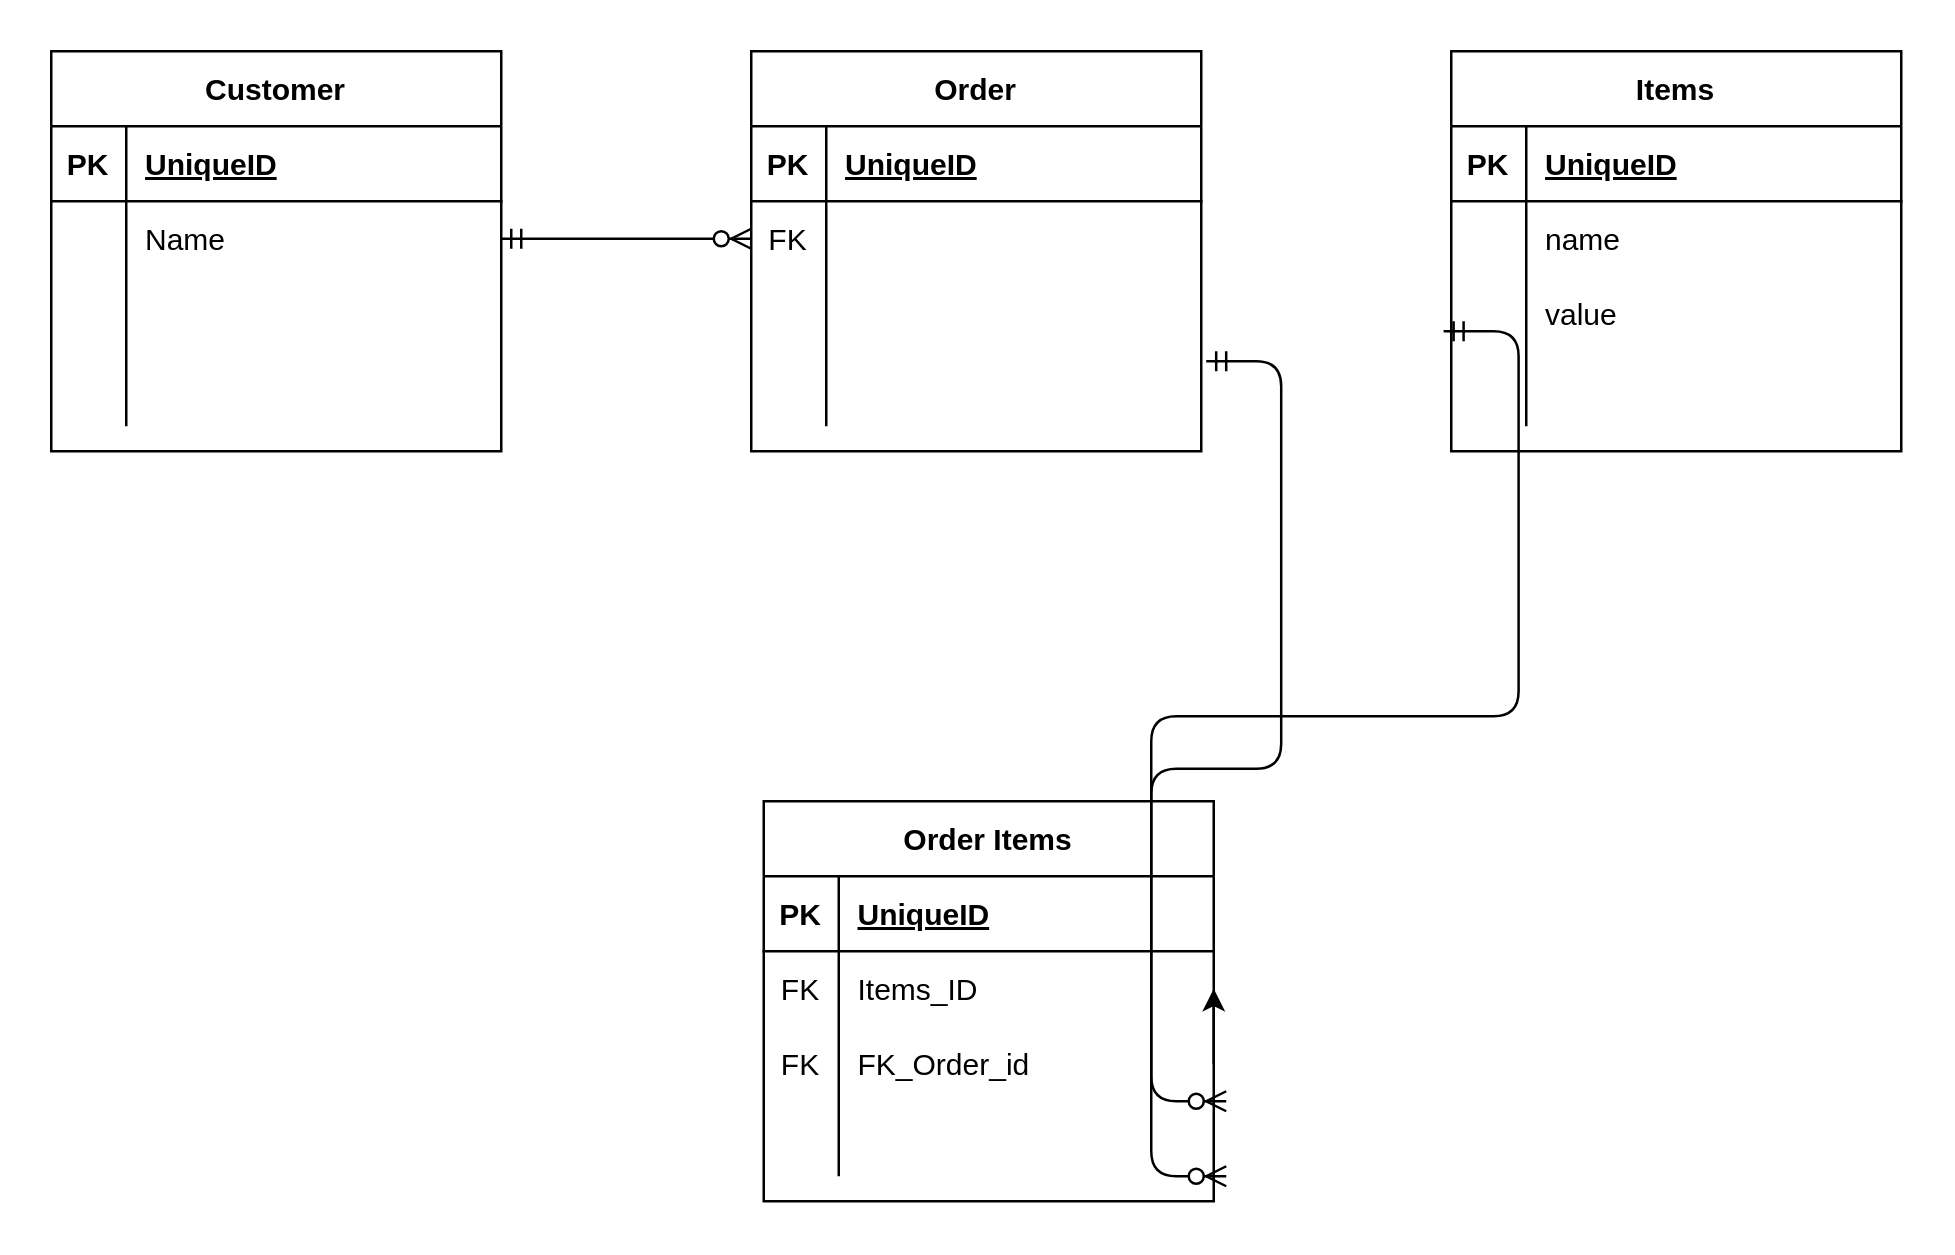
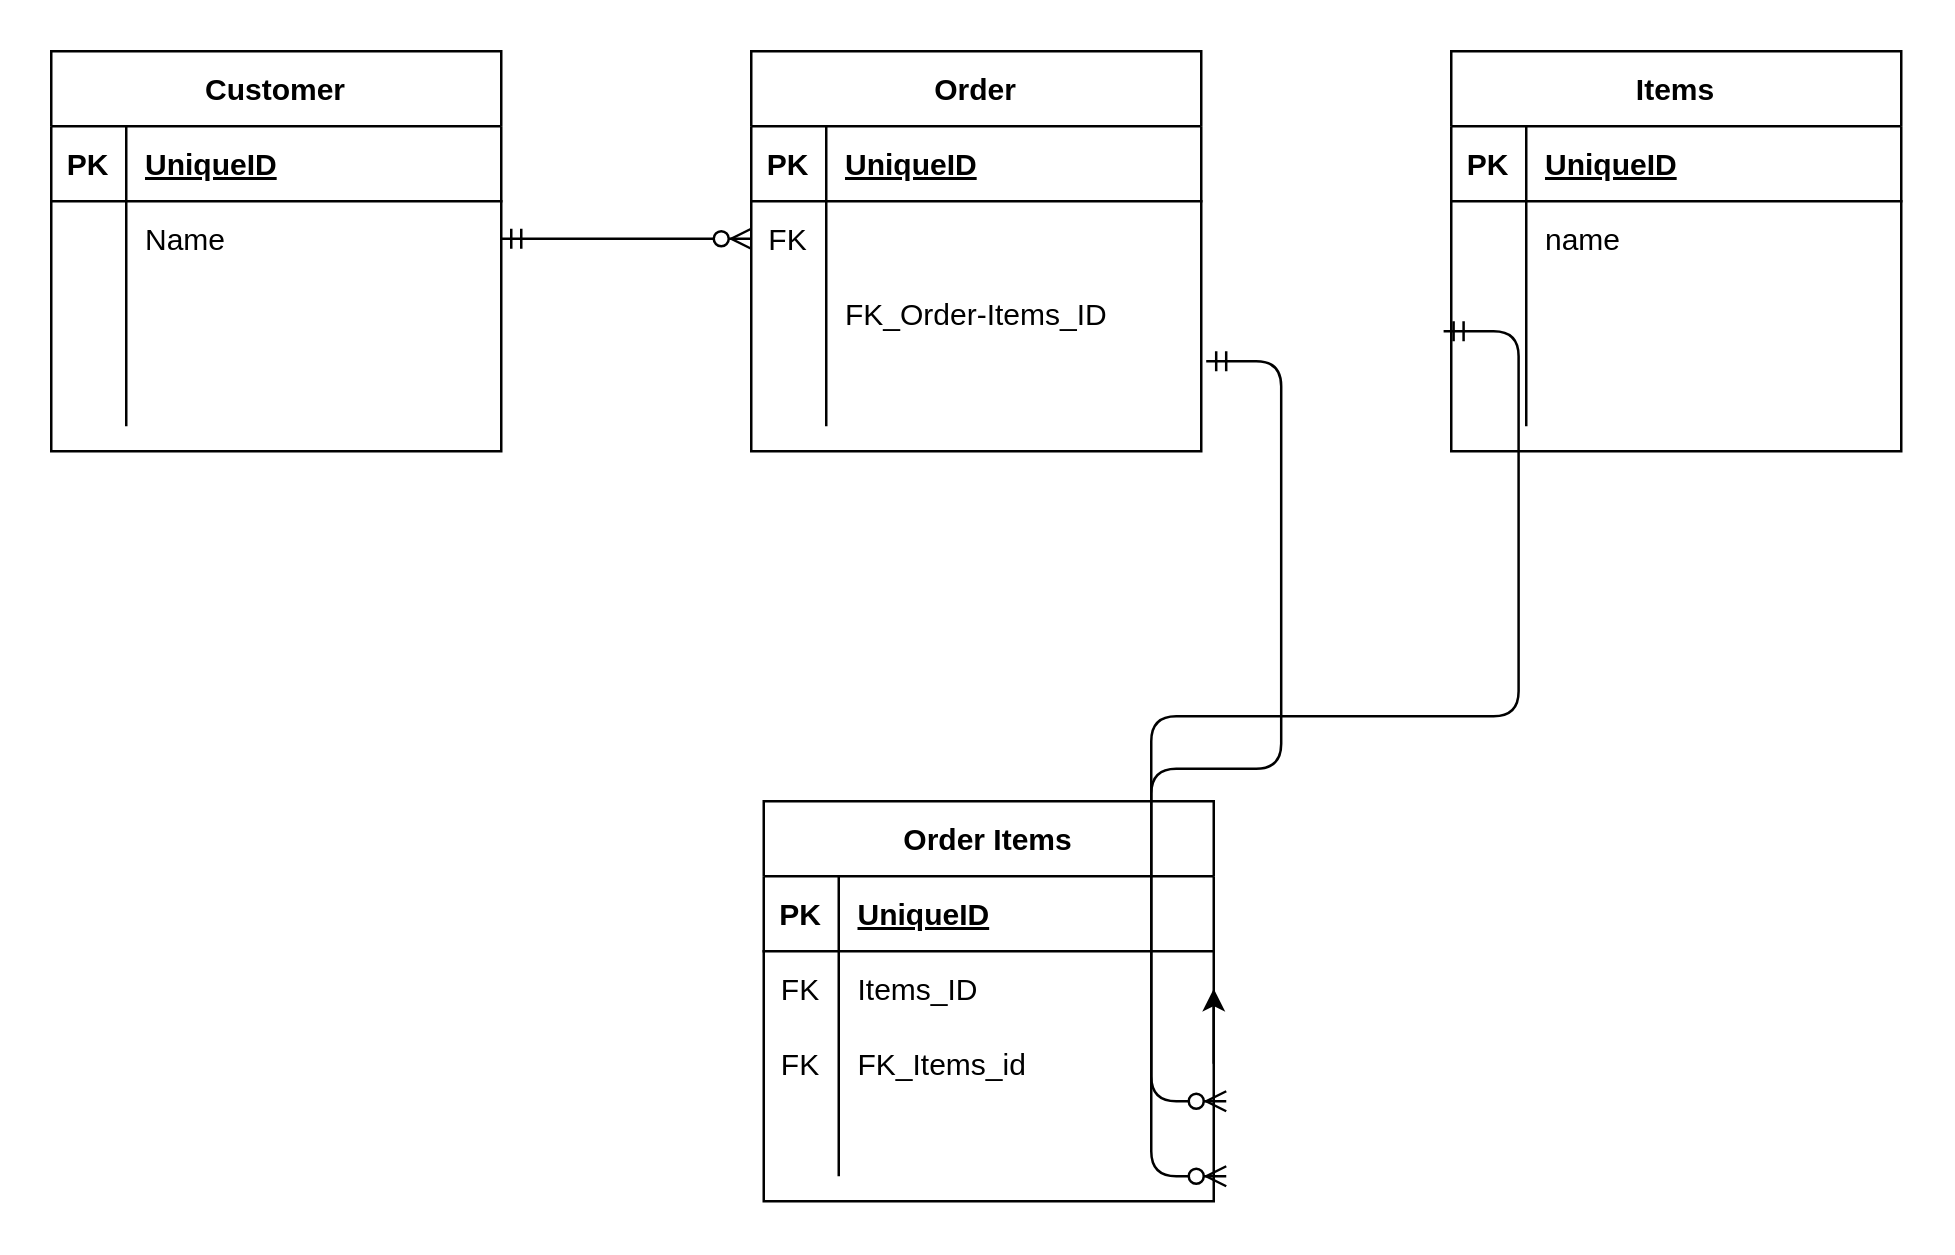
none -> (1014, 314)
(1714, 314) -> none
(946, 1065) -> (946, 1065)
